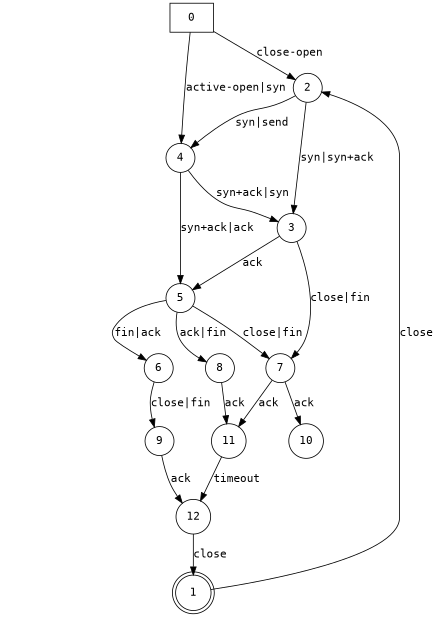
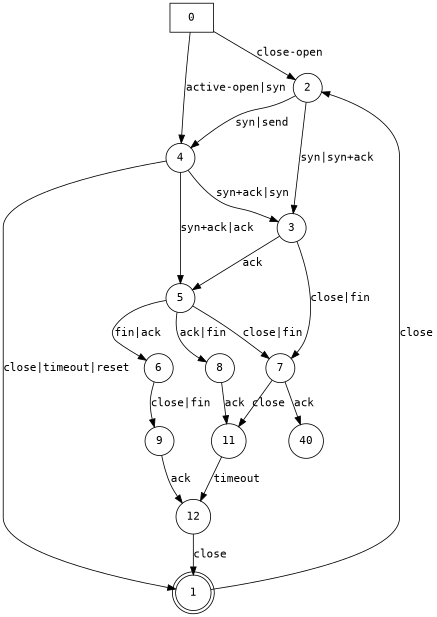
none -> (3, 374)
(269, 403) -> (269, 403)
(306, 441) -> (306, 441)
